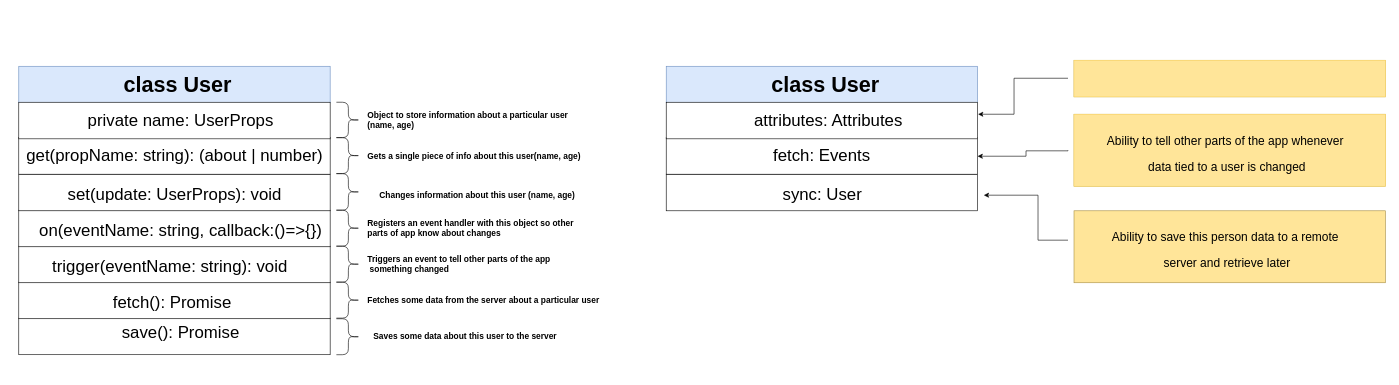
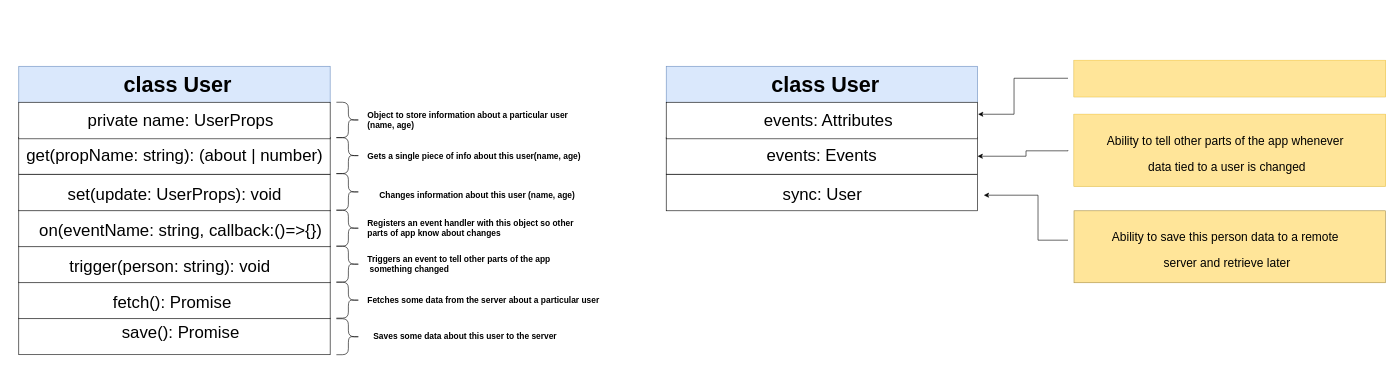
(829, 119) -> (829, 119)
(822, 153) -> (822, 153)
(170, 264) -> (170, 264)
